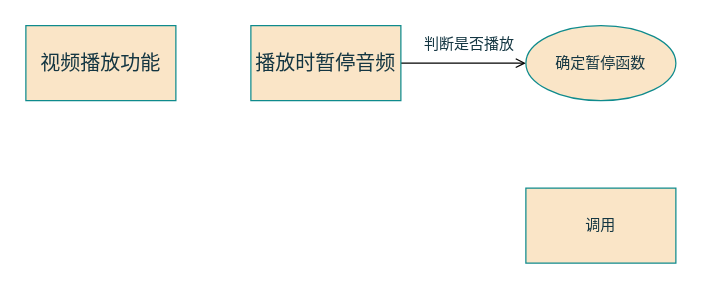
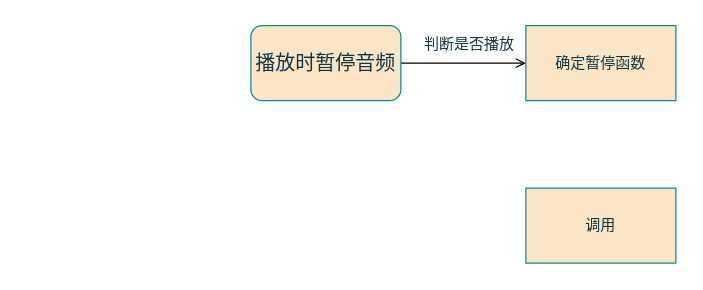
(101, 63) -> none
(326, 63) -> (326, 63)
(601, 63) -> (601, 63)
